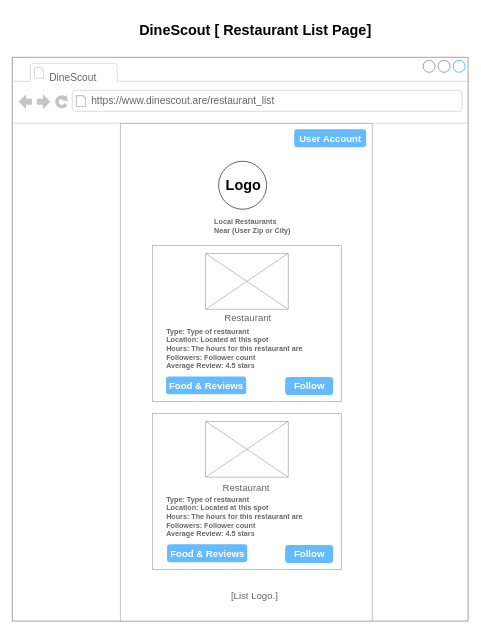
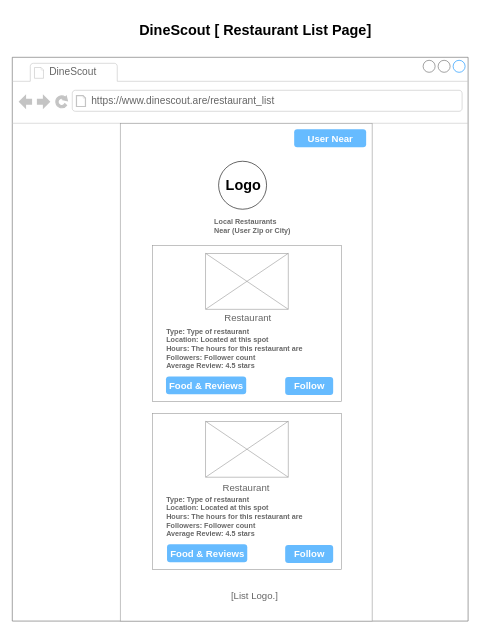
(81, 78) -> (81, 72)
(331, 138) -> (331, 138)
